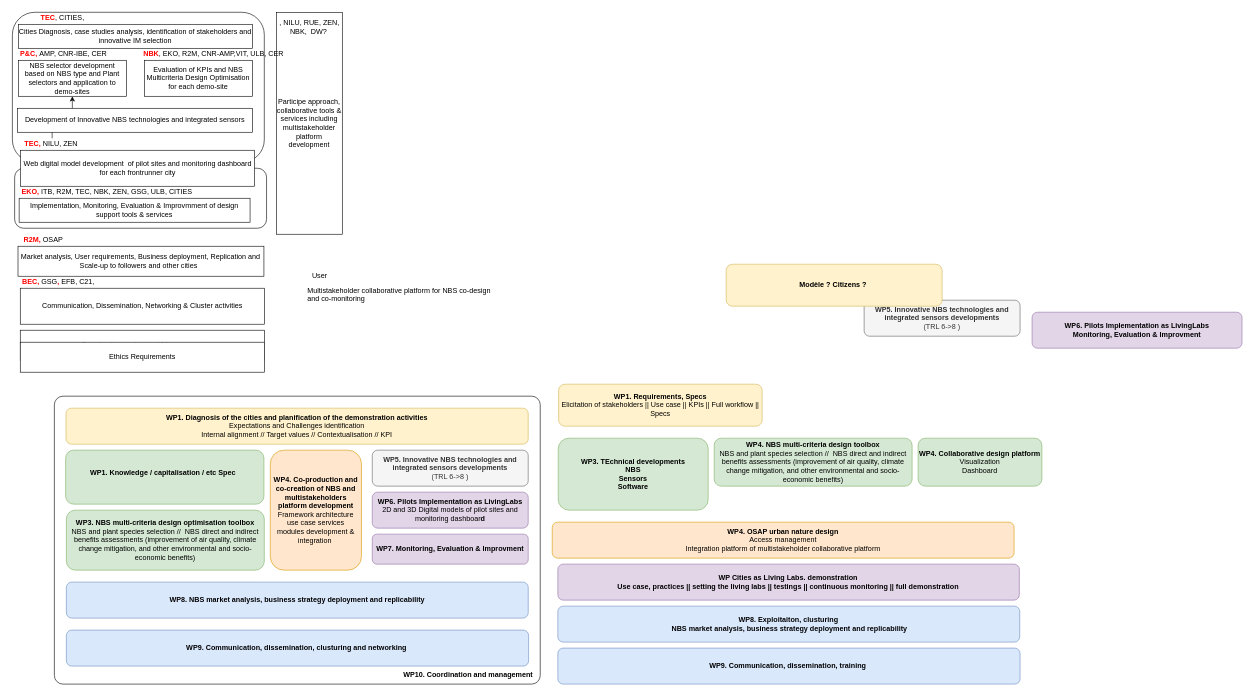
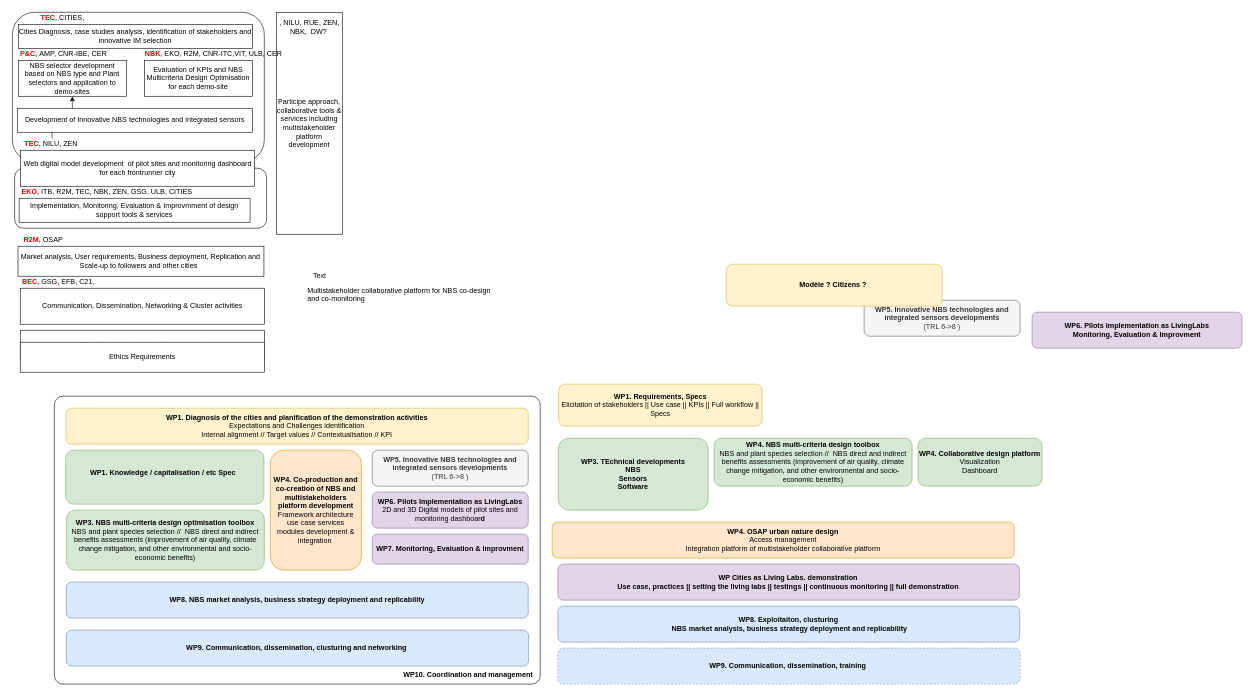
(214, 54) -> (214, 54)
(320, 276) -> (320, 276)
(789, 666) -> (789, 666)
